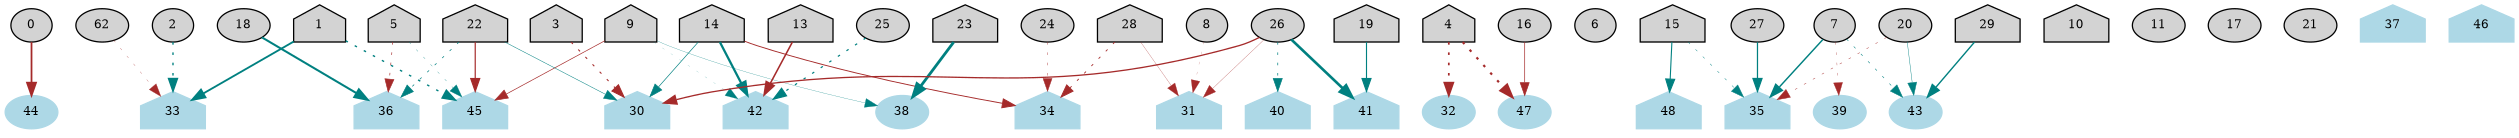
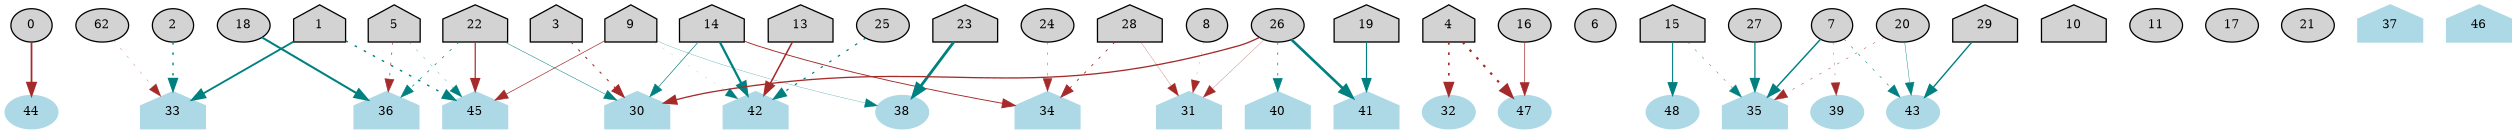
(1669, 112) -> (1673, 112)
